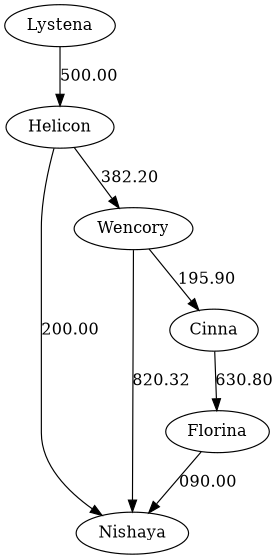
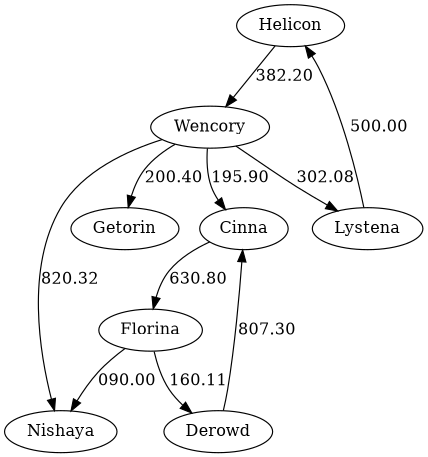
none -> (281, 177)
none -> (125, 229)
(41, 337) -> none
none -> (218, 432)
